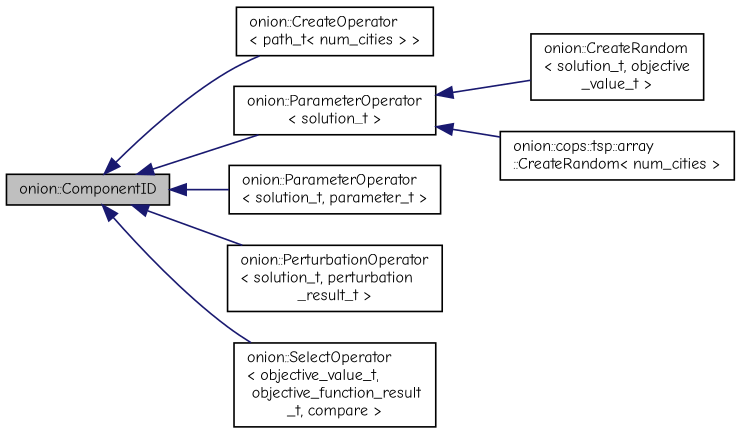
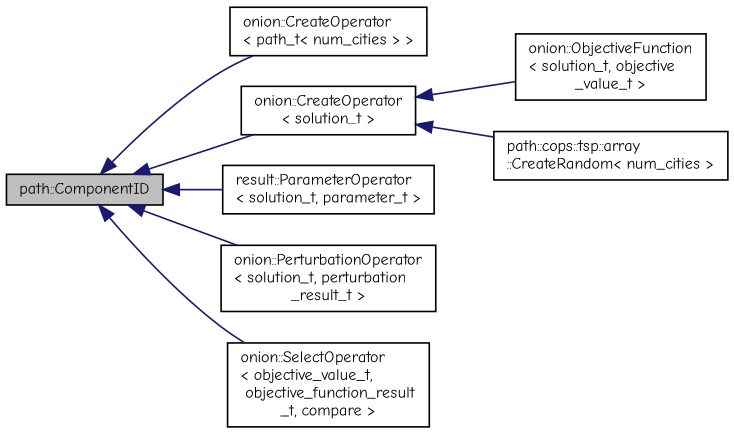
(617, 67) -> (611, 67)
(335, 111) -> (328, 111)
(617, 156) -> (611, 156)
(88, 190) -> (85, 190)
(335, 190) -> (328, 190)
